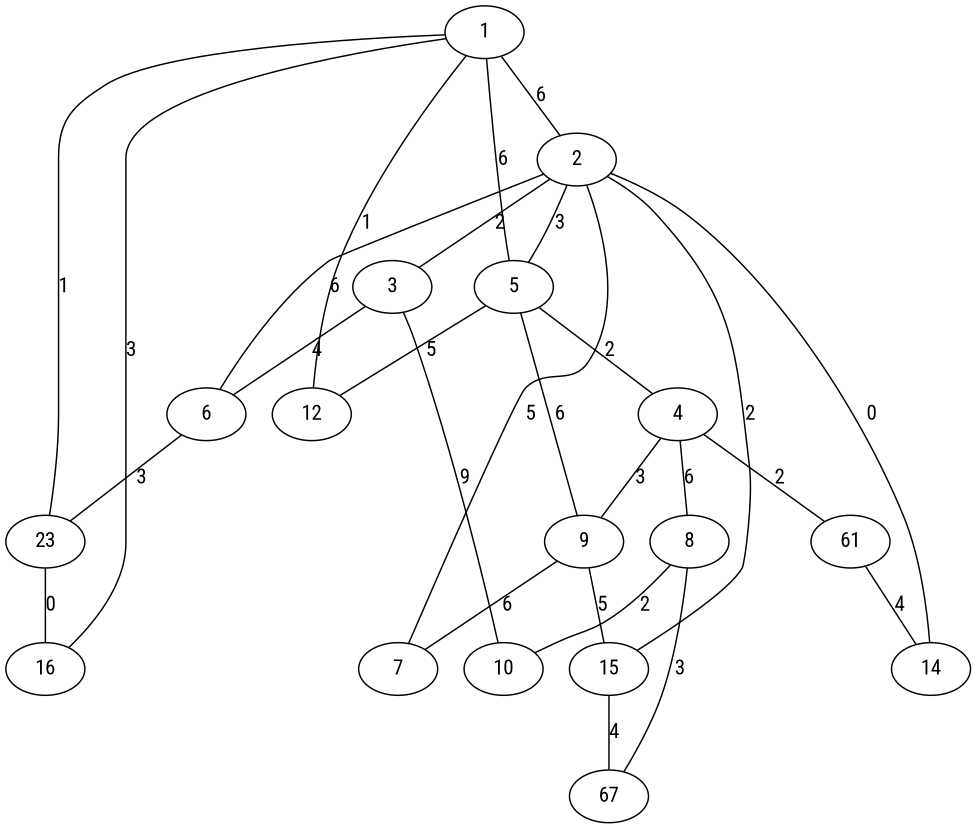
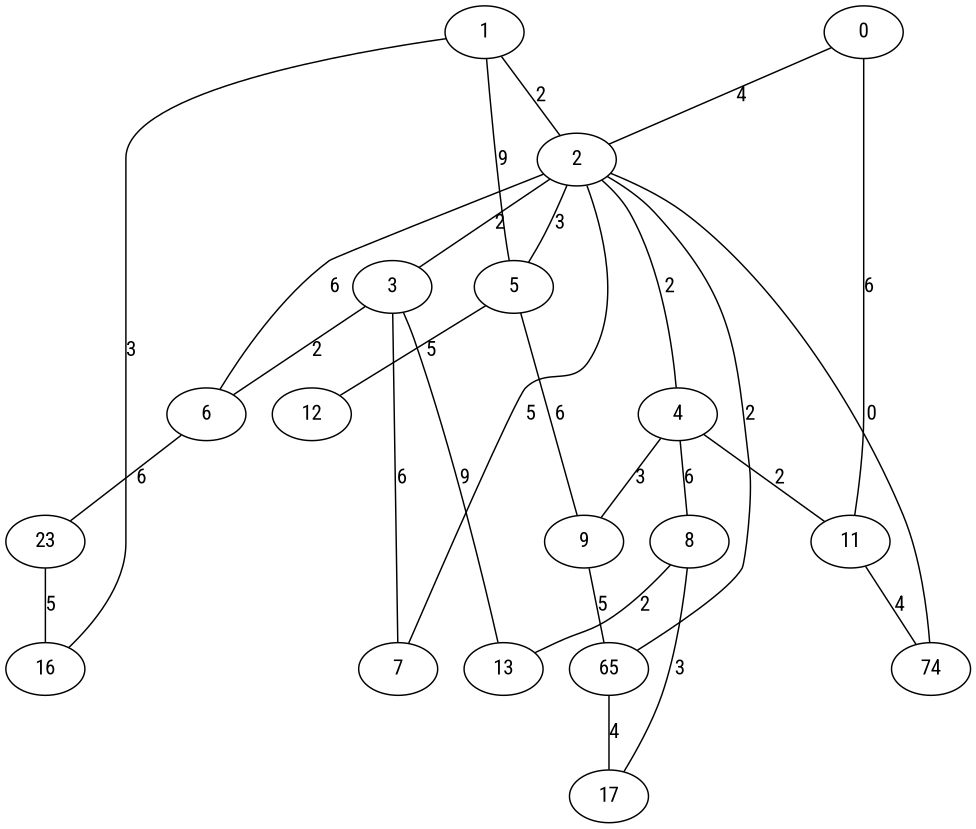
none -> (864, 32)
(541, 96) -> (541, 96)
(67, 120) -> none
(503, 160) -> (503, 160)
(363, 210) -> none
(587, 344) -> (656, 277)
(317, 351) -> (317, 351)
(141, 478) -> (141, 478)
(851, 542) -> (851, 542)
(498, 601) -> (395, 478)
(51, 605) -> (51, 605)
(504, 669) -> (504, 669)
(609, 669) -> (609, 669)
(931, 669) -> (931, 669)
(609, 796) -> (609, 796)
